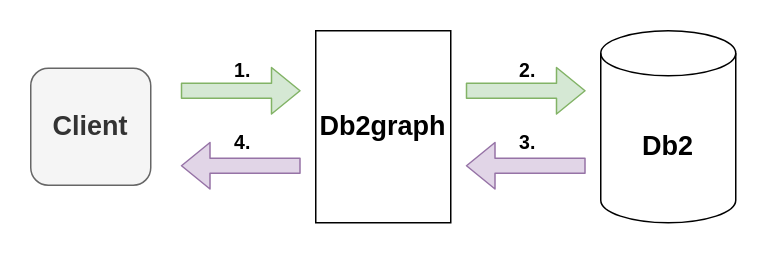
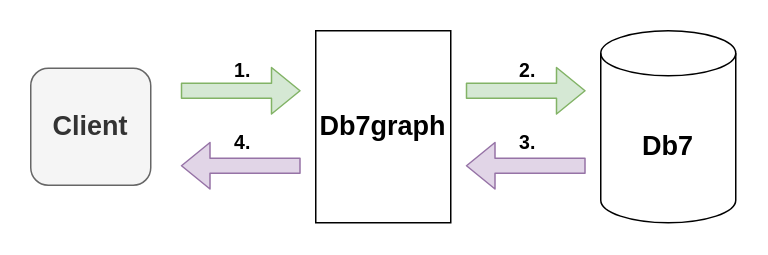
(383, 127) -> (383, 127)
(668, 146) -> (668, 146)
